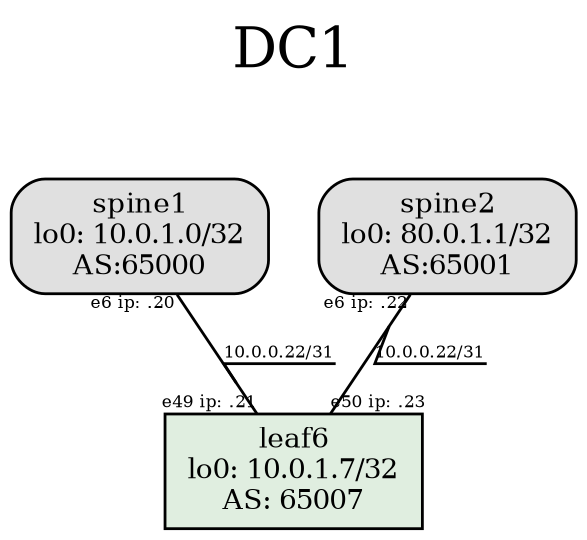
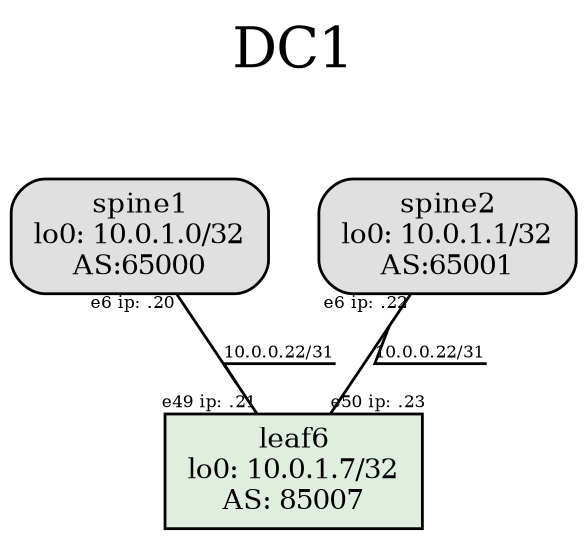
(448, 236) -> (448, 236)
(294, 471) -> (294, 471)
